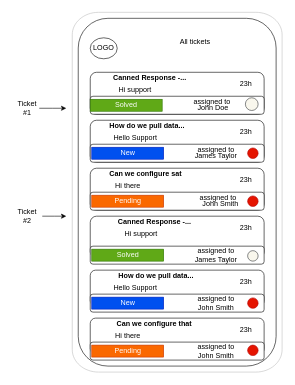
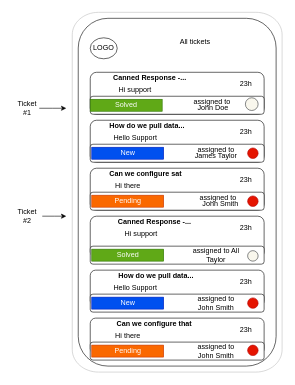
(216, 255) -> (216, 255)
